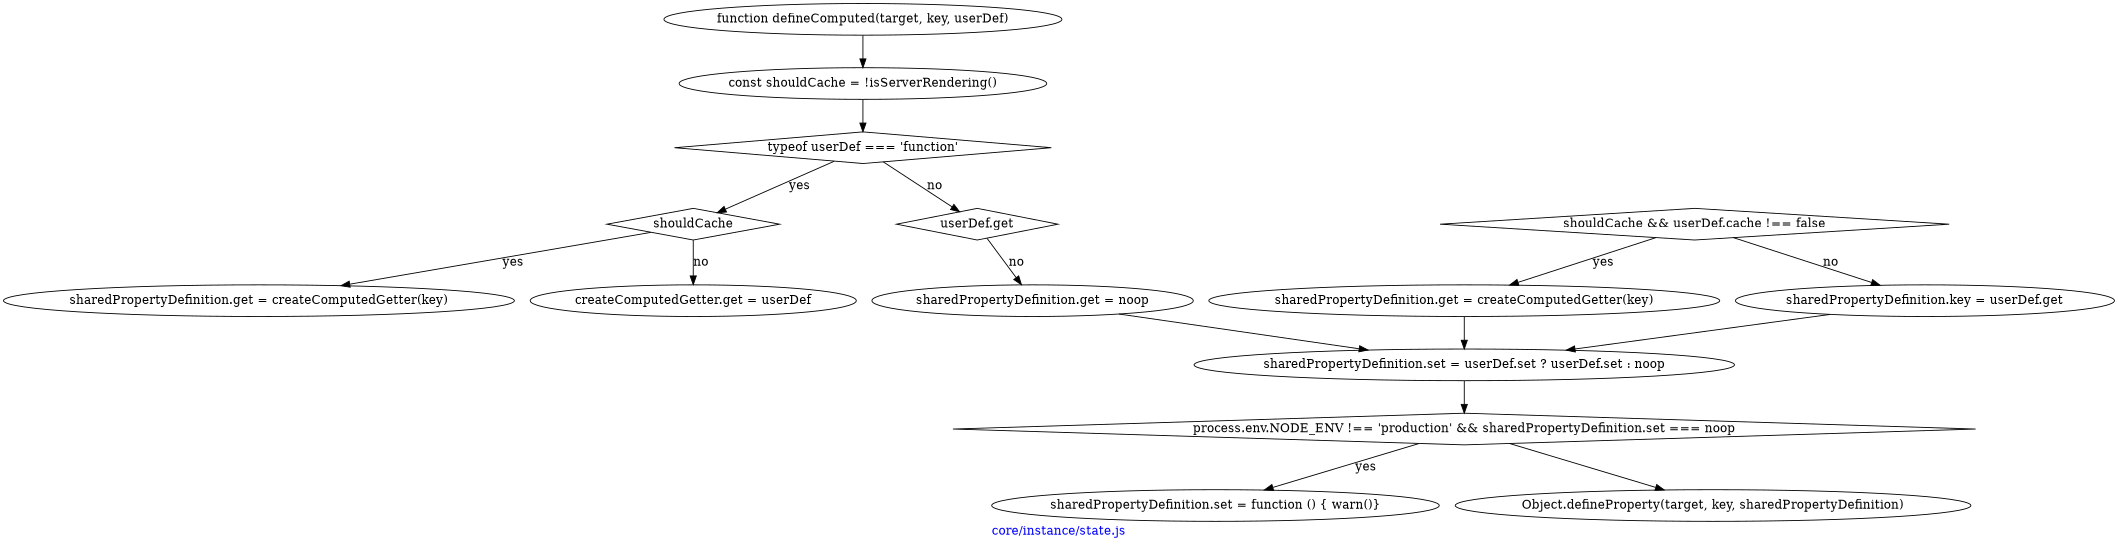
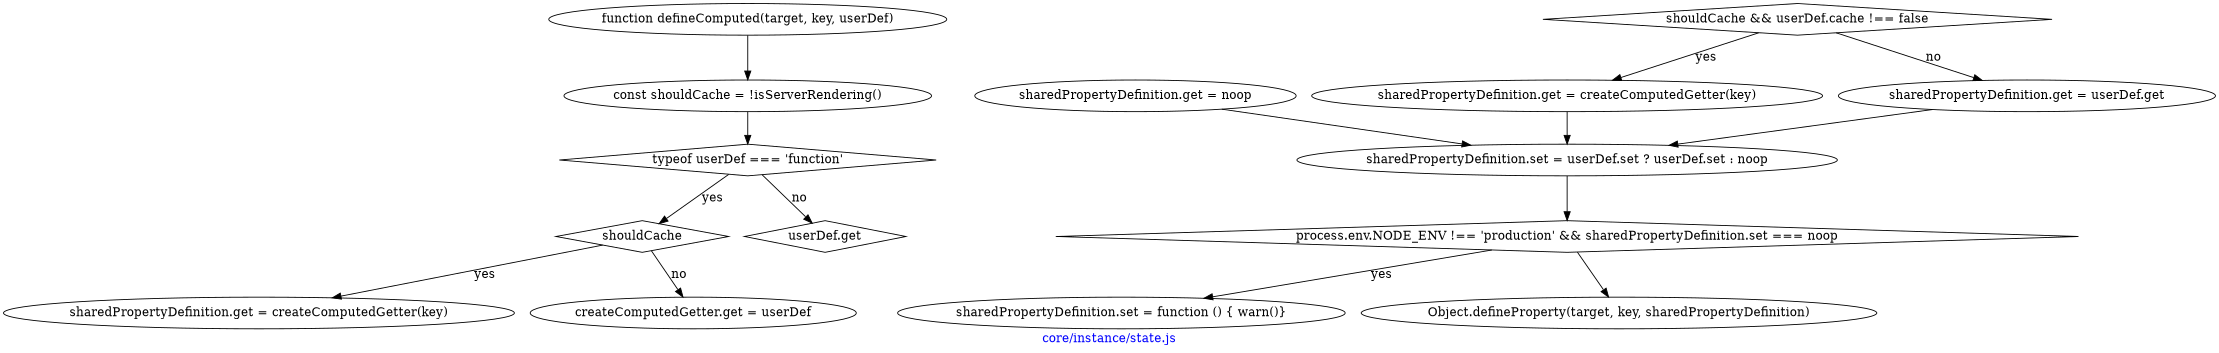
(1002, 258) -> none
(1925, 301) -> (2027, 96)
